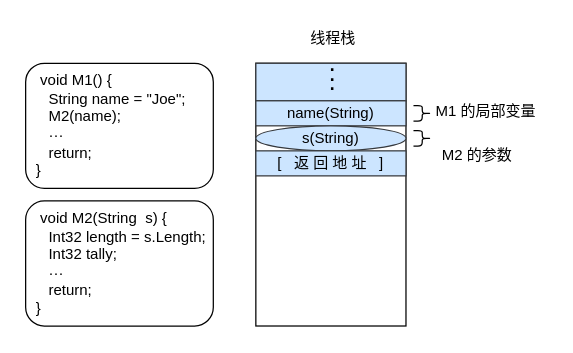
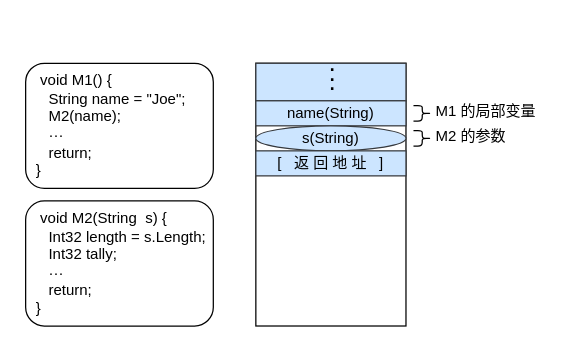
(333, 38) -> none
(496, 156) -> (489, 137)
